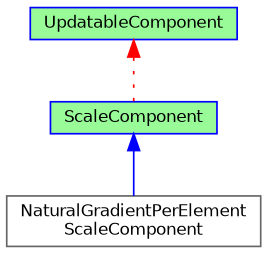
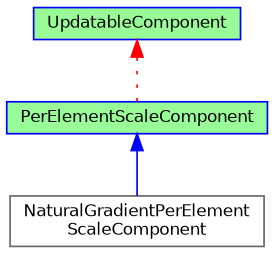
(134, 118) -> (137, 118)
